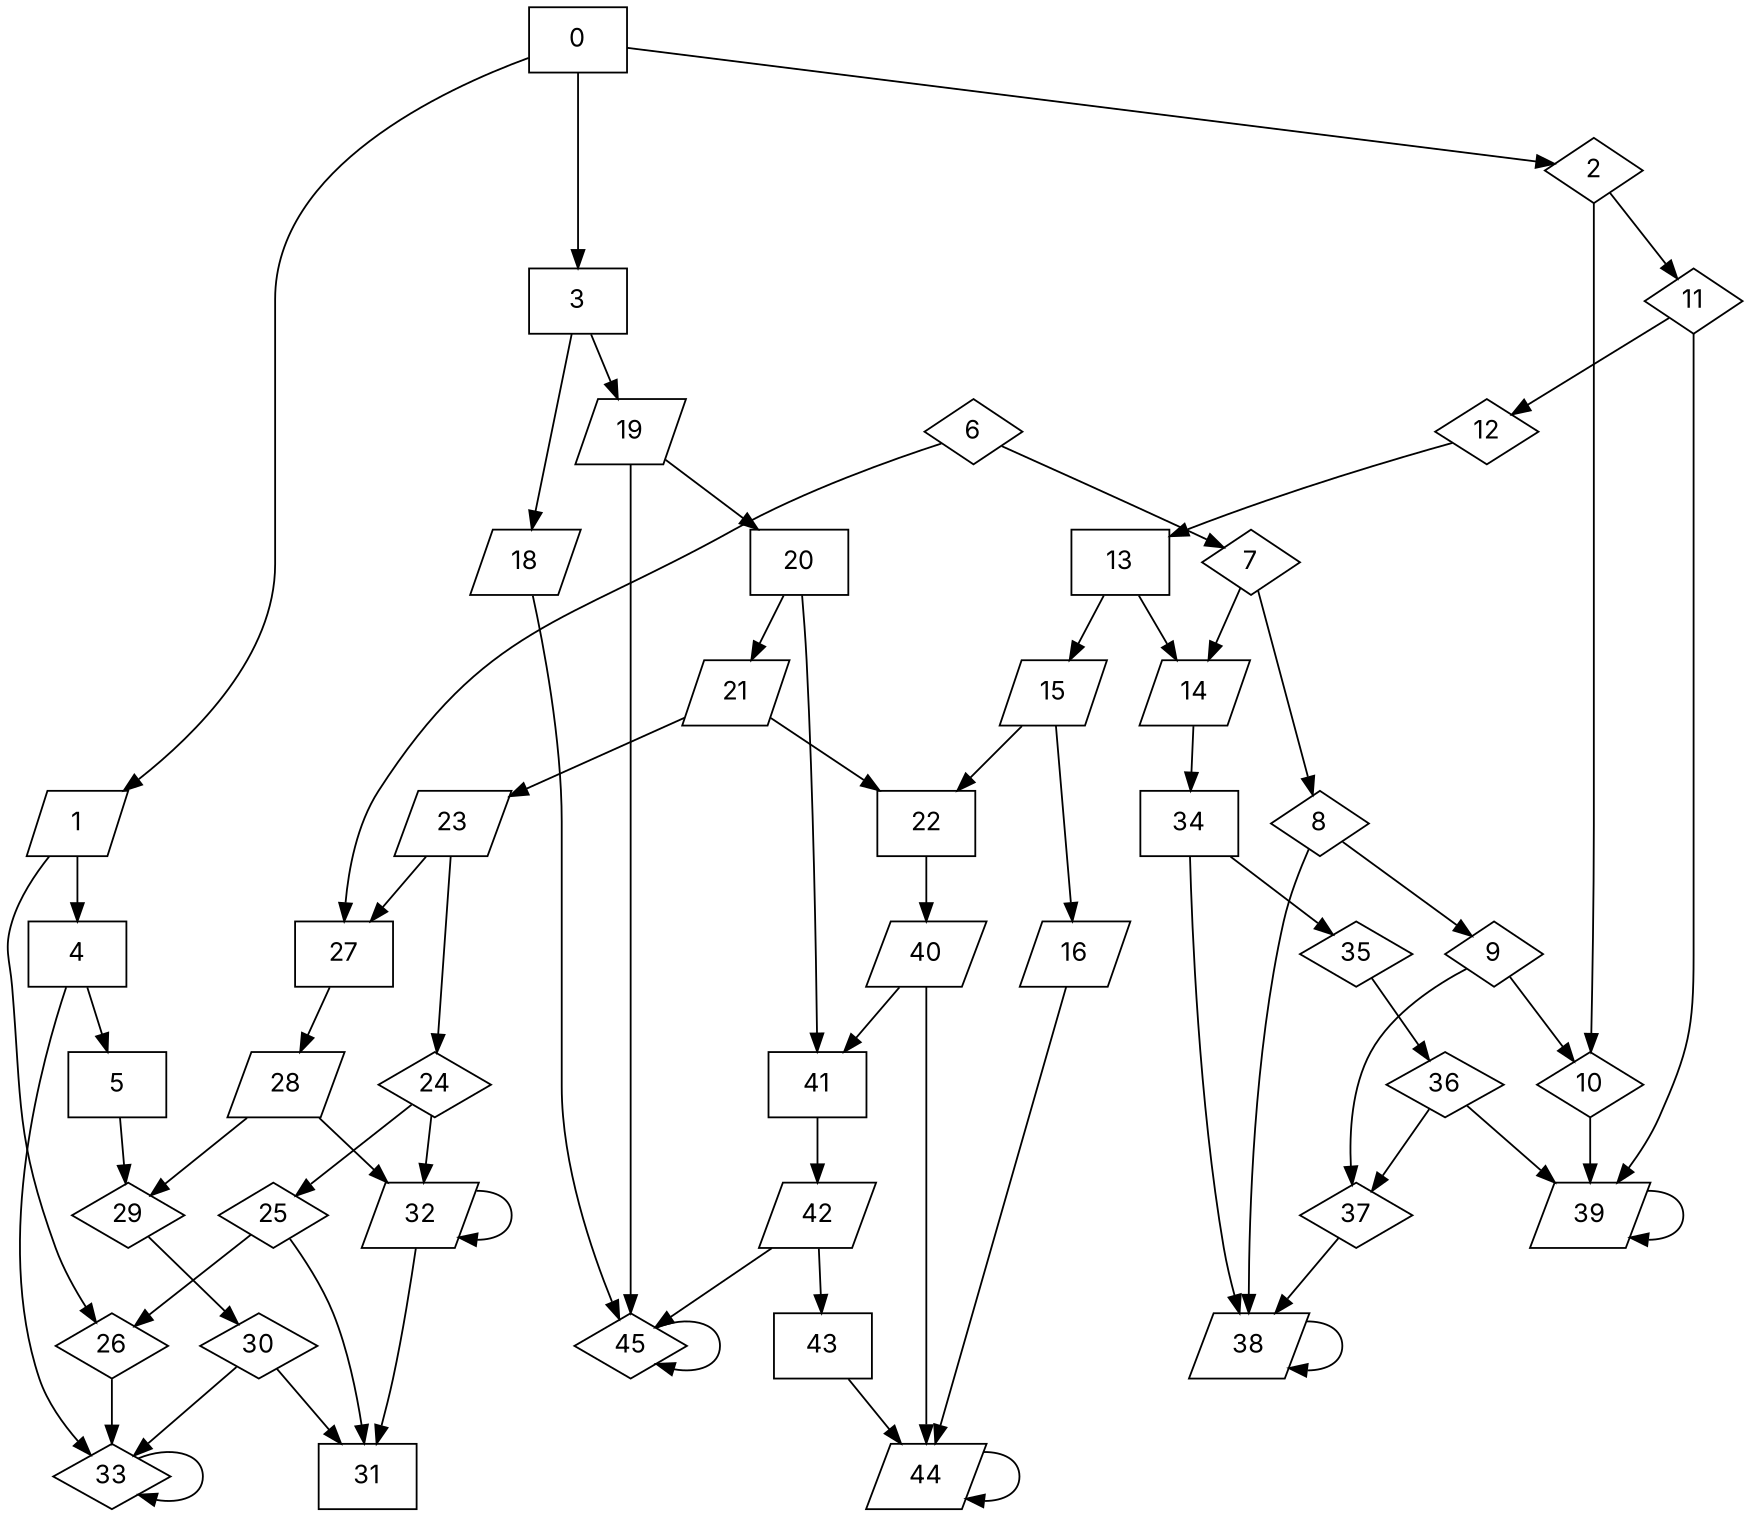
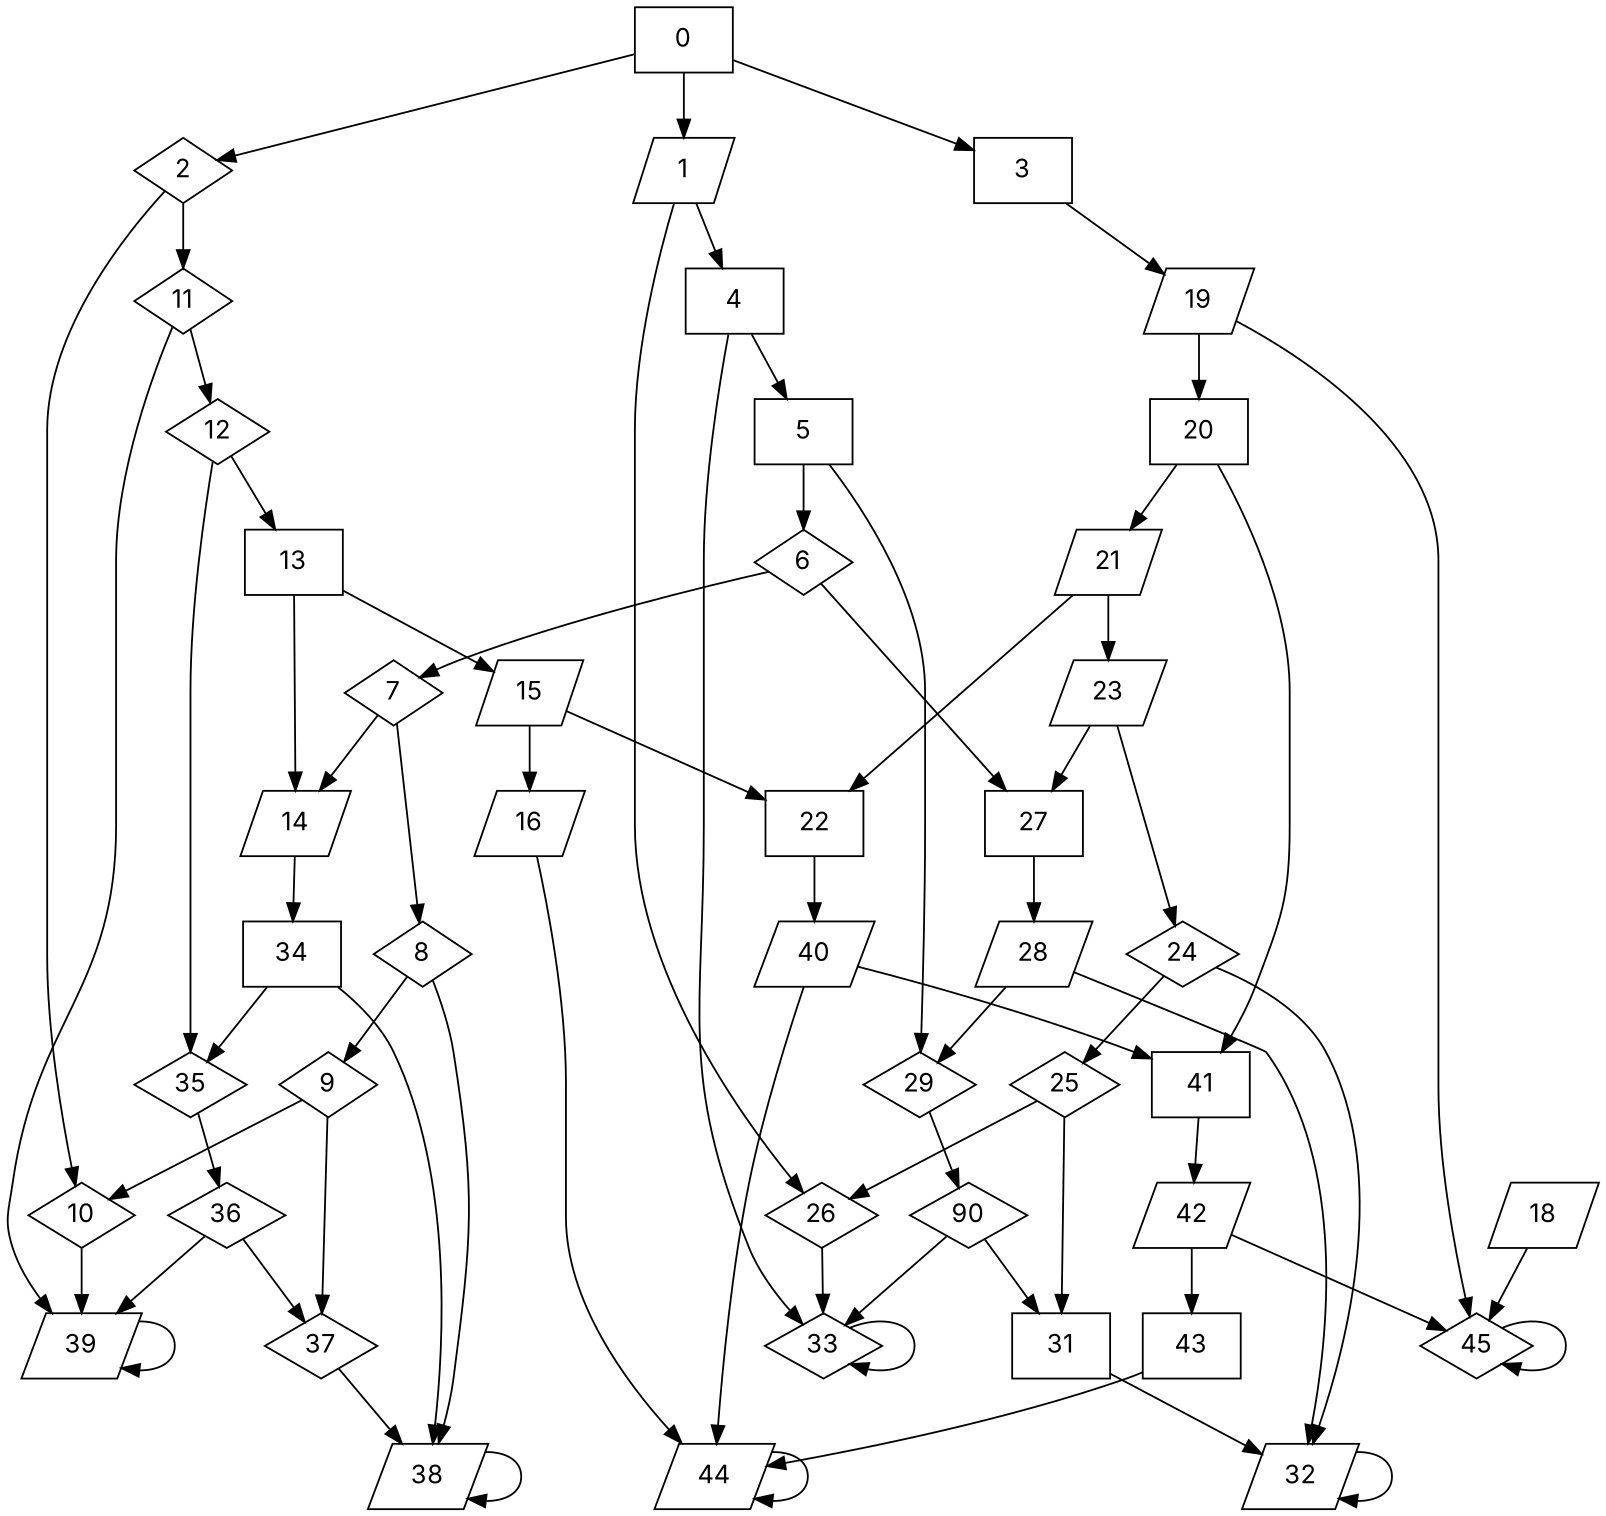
(554, 423) -> none
none -> (804, 488)
none -> (190, 747)
(401, 1337) -> (1178, 1410)
(259, 1346) -> (969, 1215)
